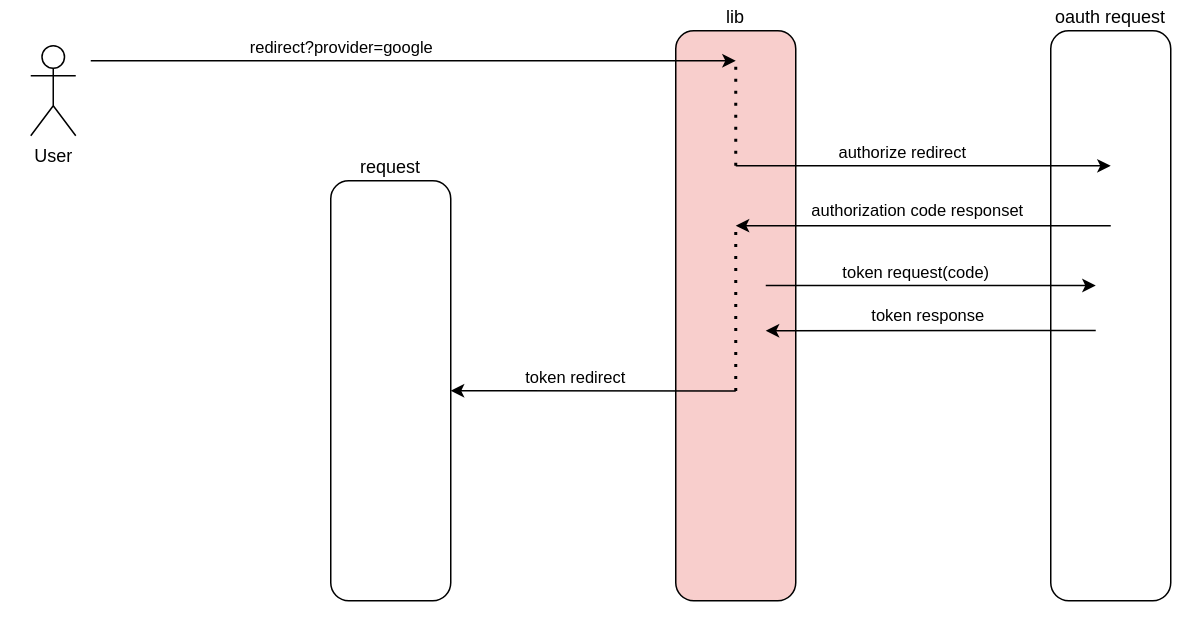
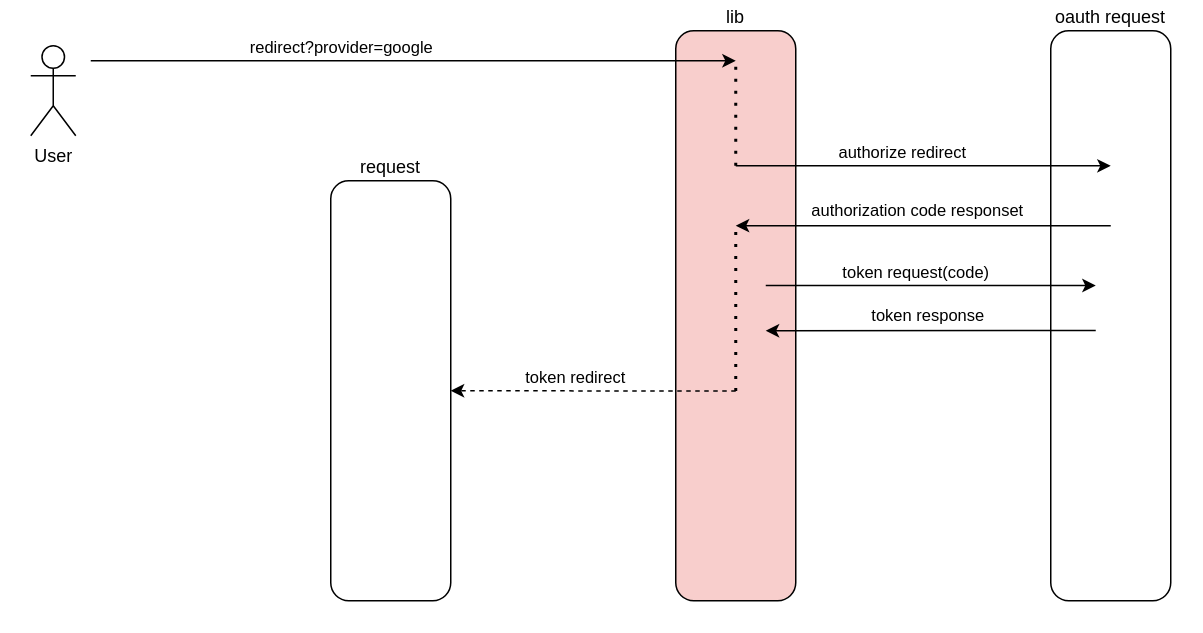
(599, 391) -> (599, 391)
